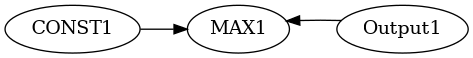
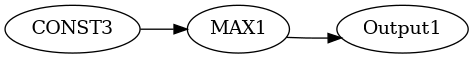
(321, 20) -> (307, 38)
(73, 29) -> (73, 29)
